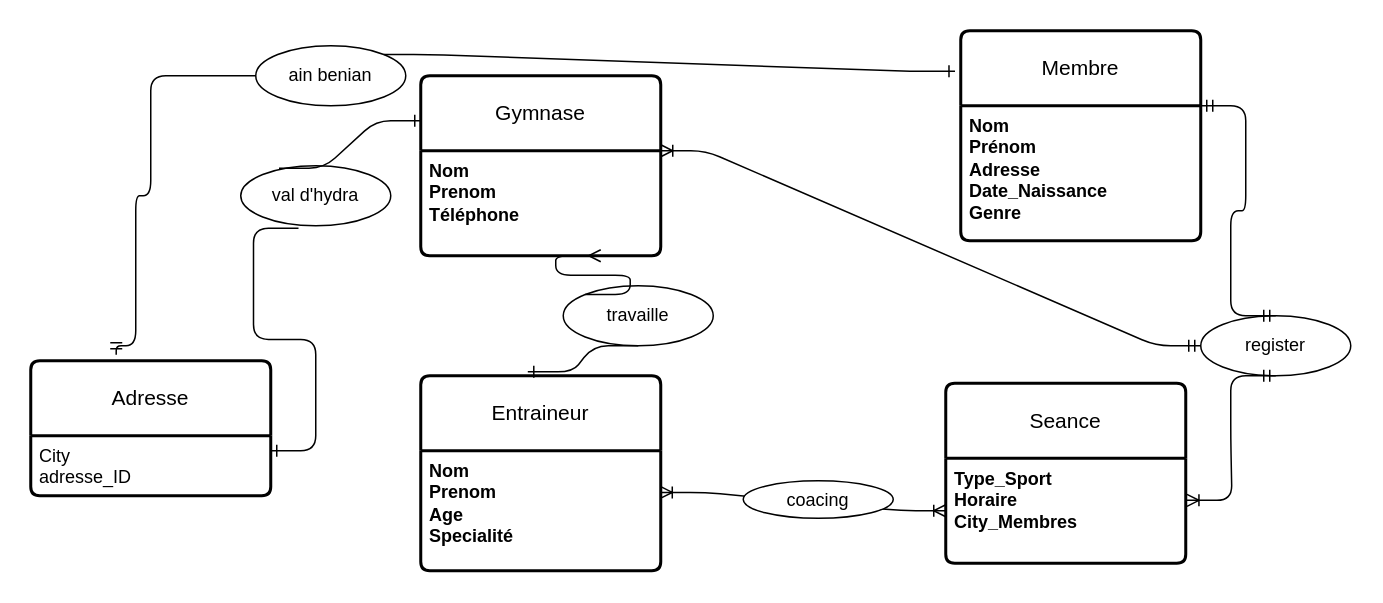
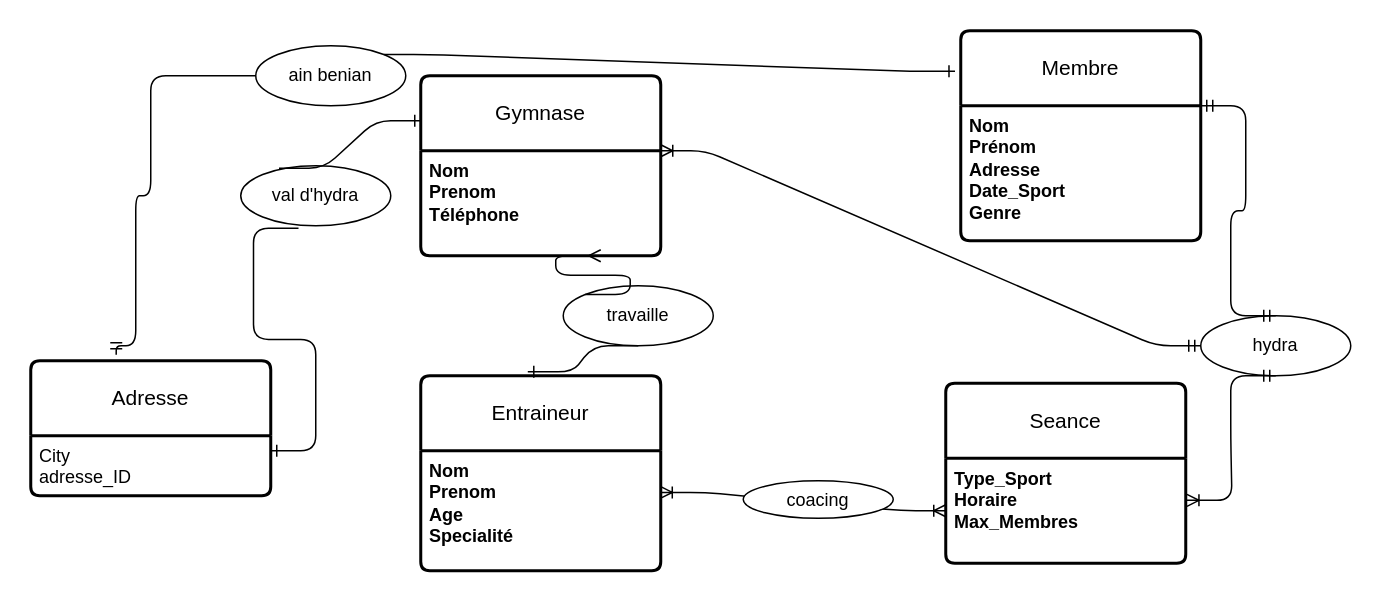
(1038, 170) -> (1020, 170)
(1276, 346) -> (1276, 346)
(1013, 501) -> (1010, 501)
